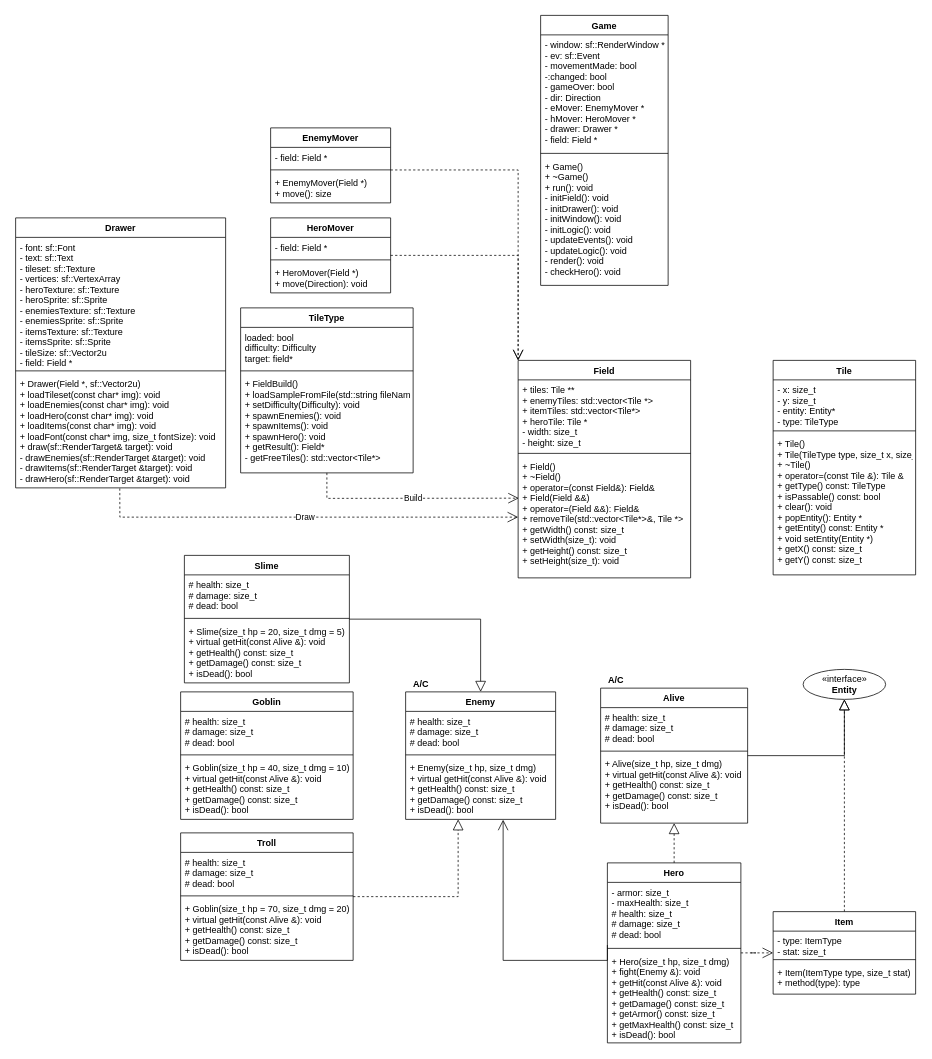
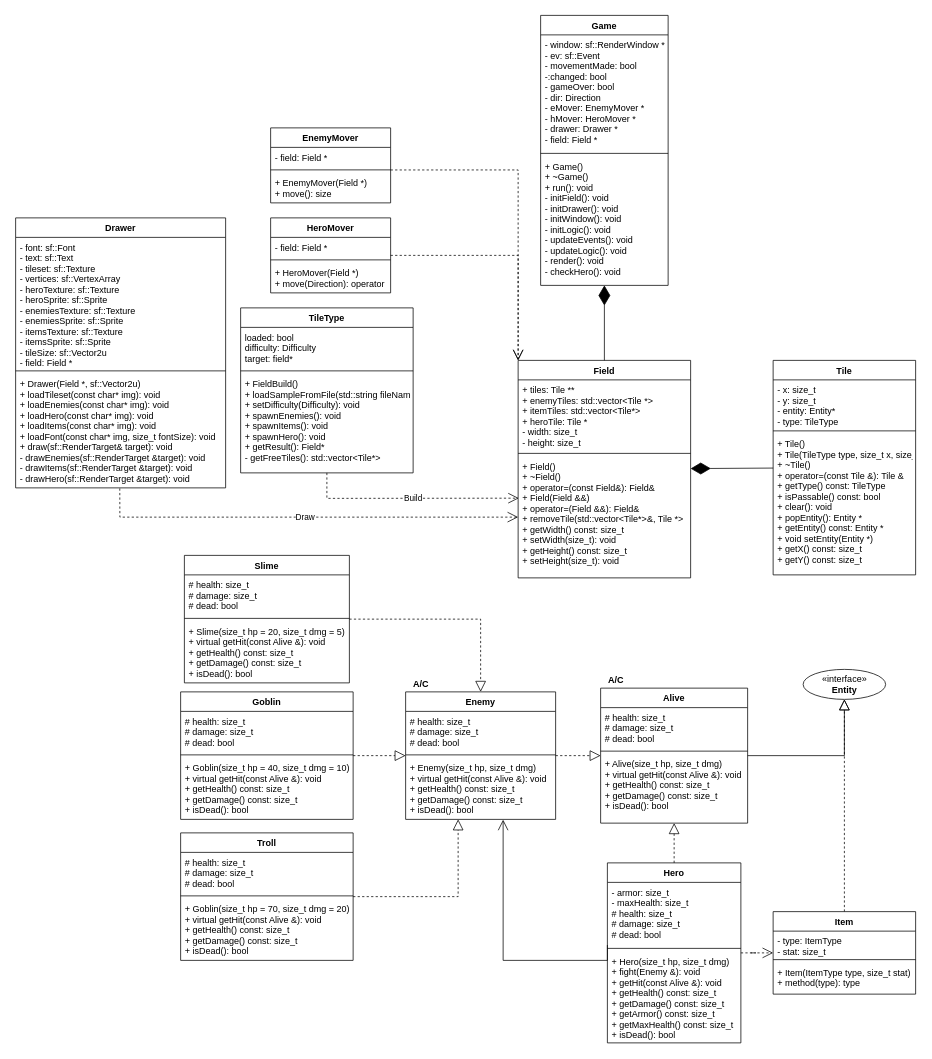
(320, 273) -> (320, 273)
none -> (604, 332)
none -> (734, 468)
(446, 619) -> (446, 619)
none -> (374, 756)
none -> (574, 756)
